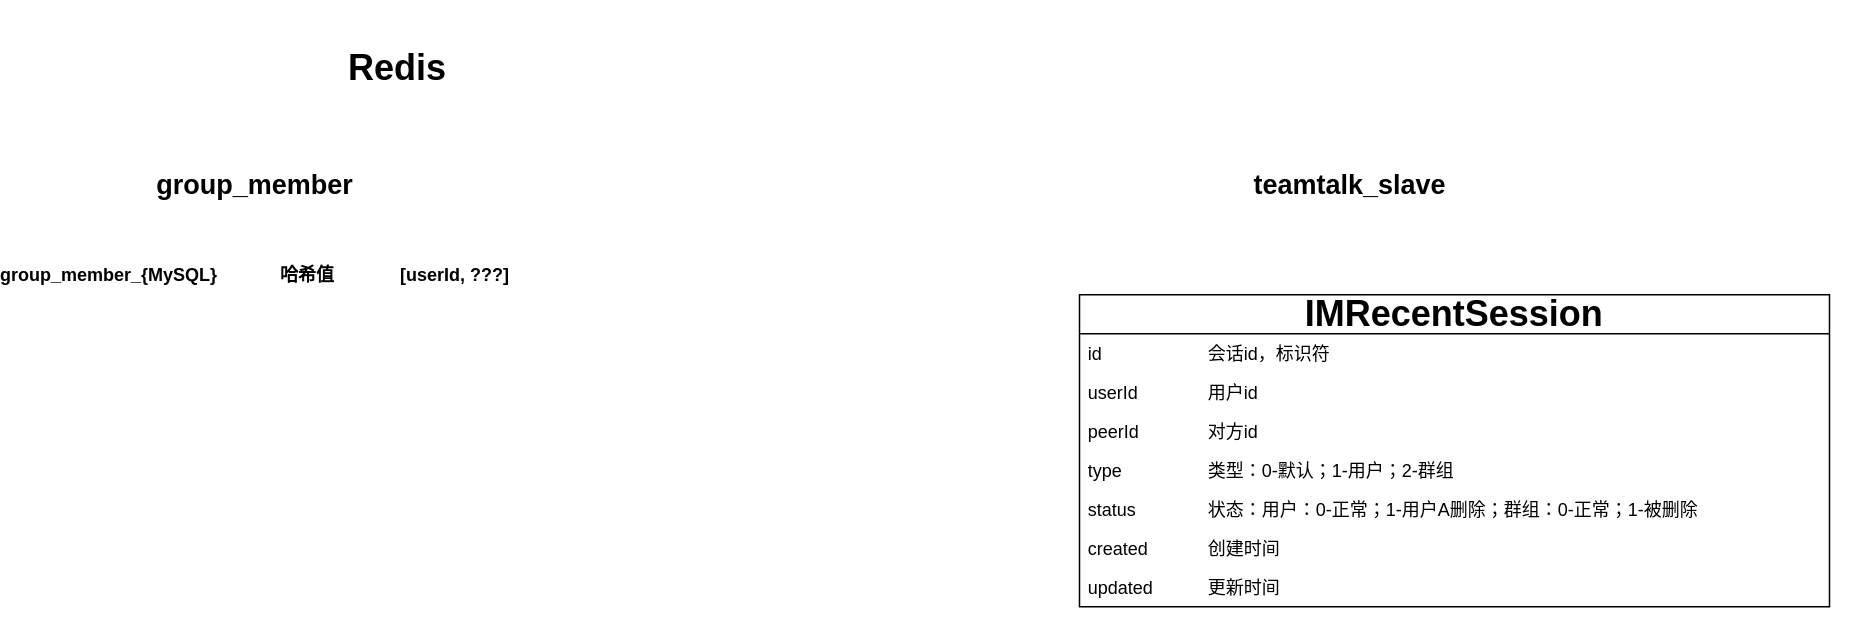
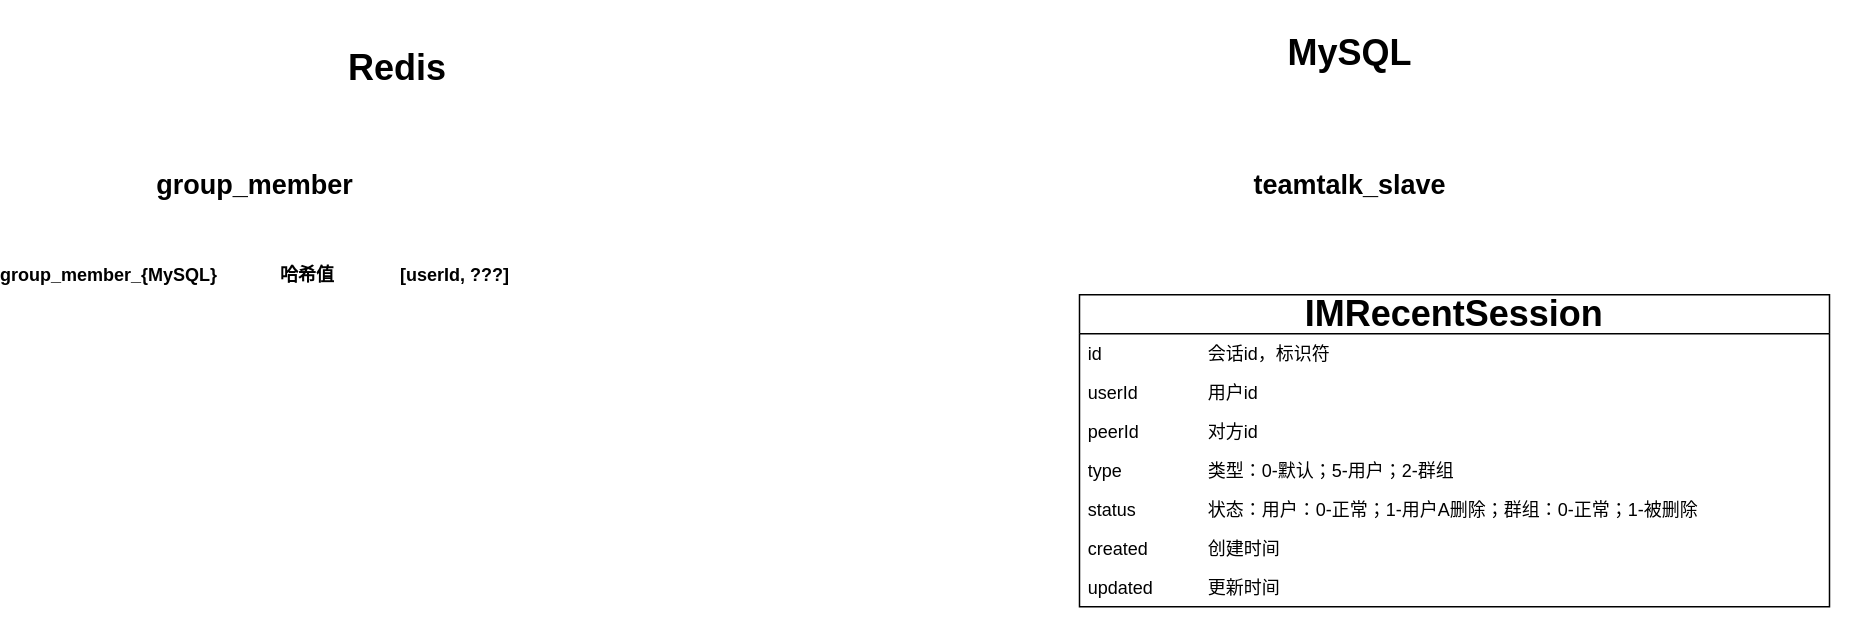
none -> (1349, 53)
(1253, 472) -> (1253, 472)
